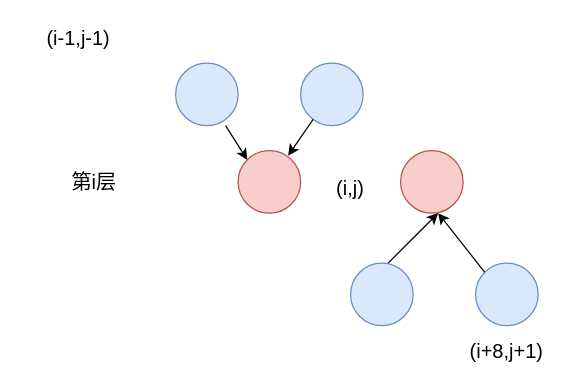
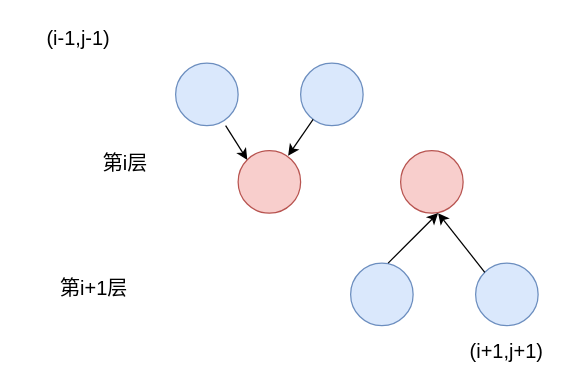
(94, 182) -> (126, 163)
(351, 188) -> none
none -> (94, 288)
(507, 351) -> (507, 351)
